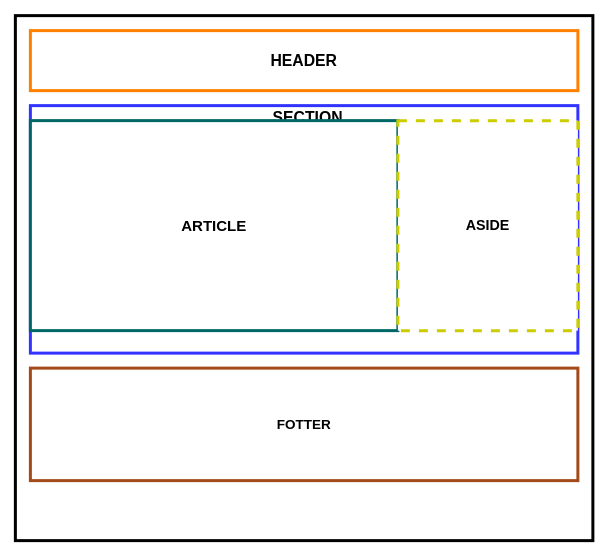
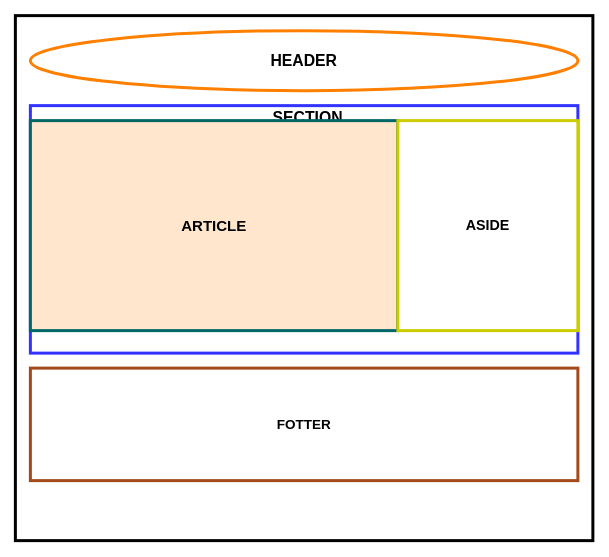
(304, 60) -> (304, 60)
(214, 225) -> (214, 225)
(488, 225) -> (488, 225)
